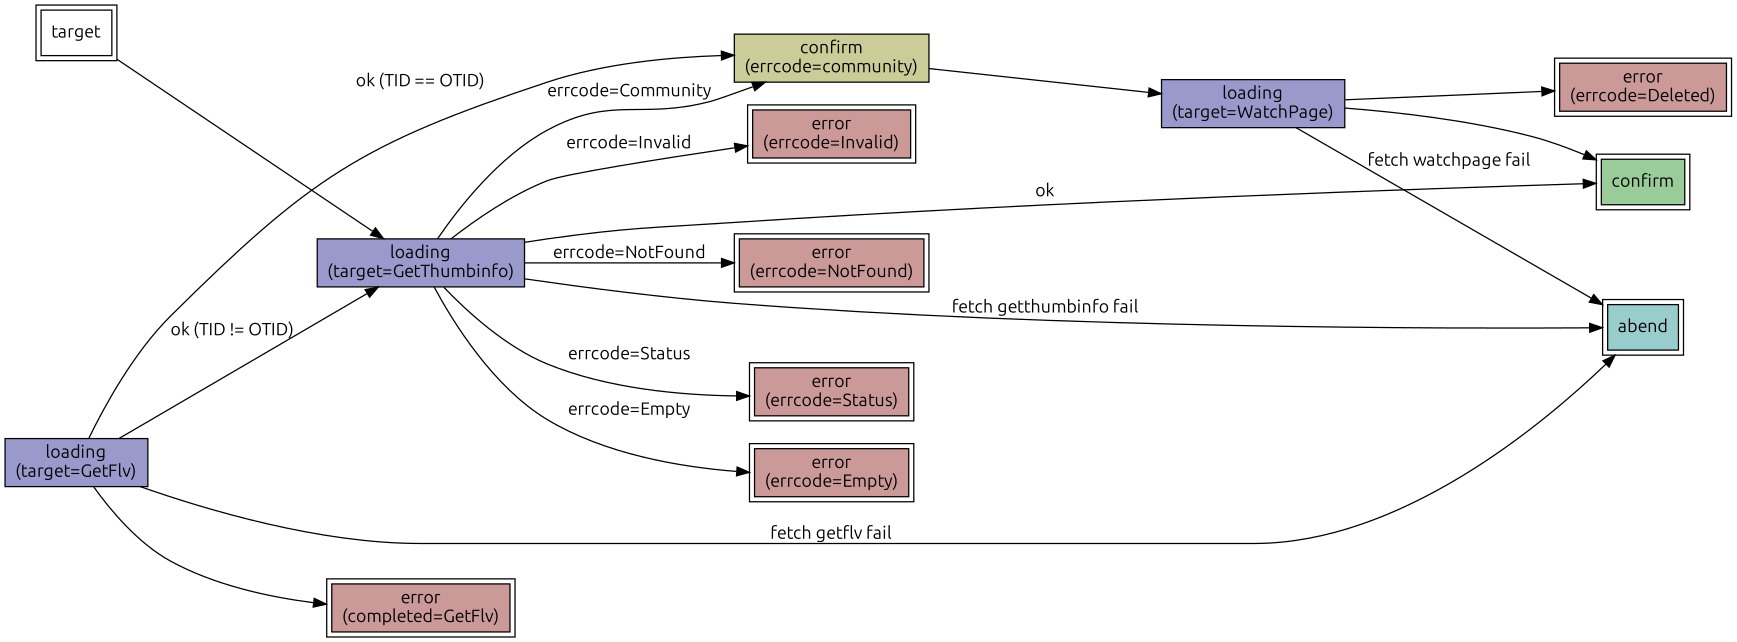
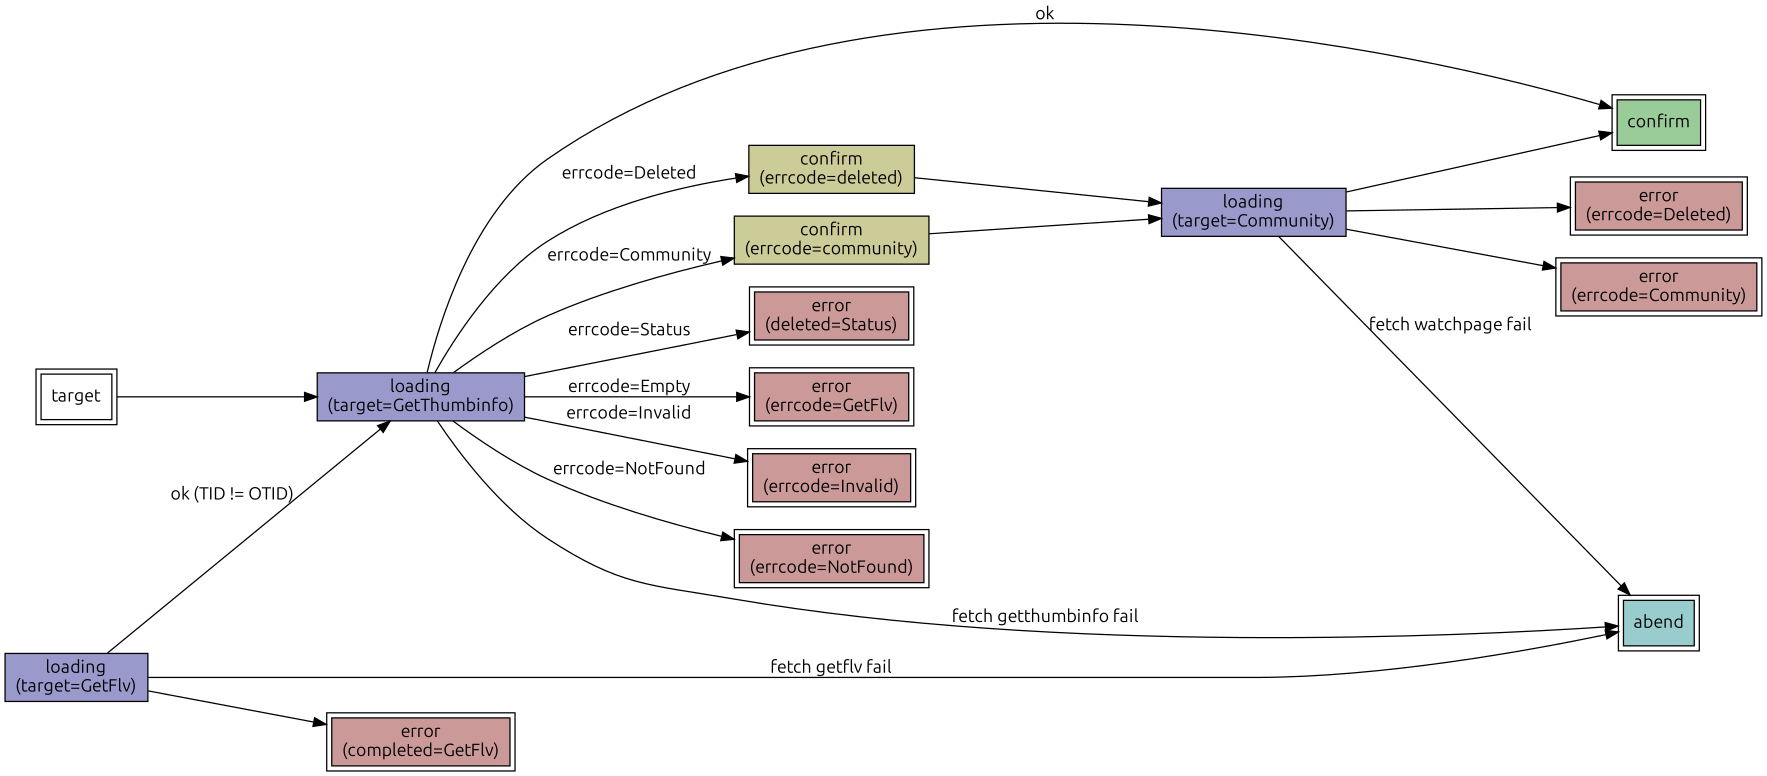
(1253, 104) -> (1254, 212)
(354, 163) -> none
none -> (832, 169)
none -> (1659, 287)
(832, 392) -> (832, 316)
(832, 473) -> (832, 397)
